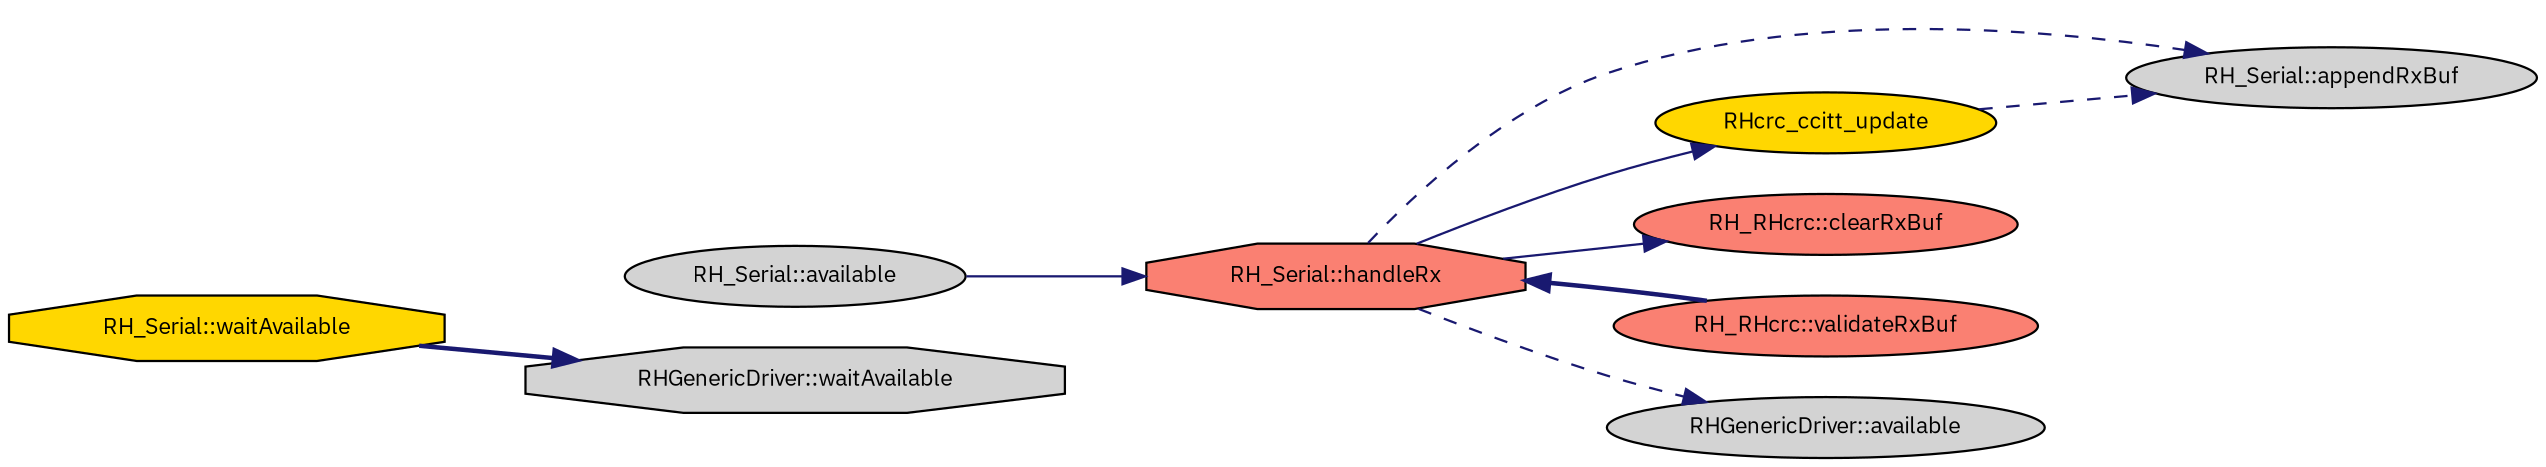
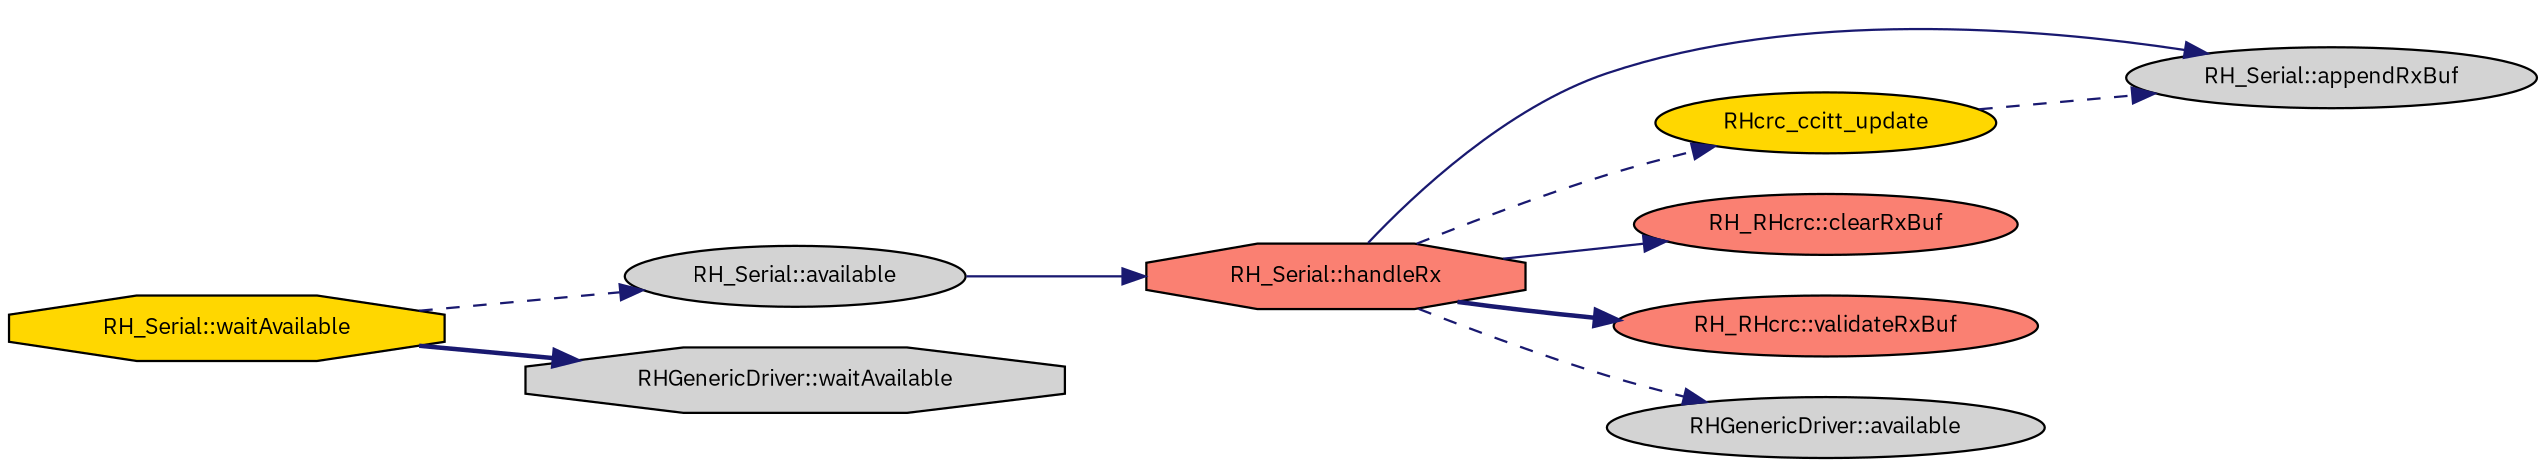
(1747, 41) -> (1747, 41)
(1553, 193) -> (1553, 193)
(1628, 291) -> (1526, 310)
none -> (520, 302)
